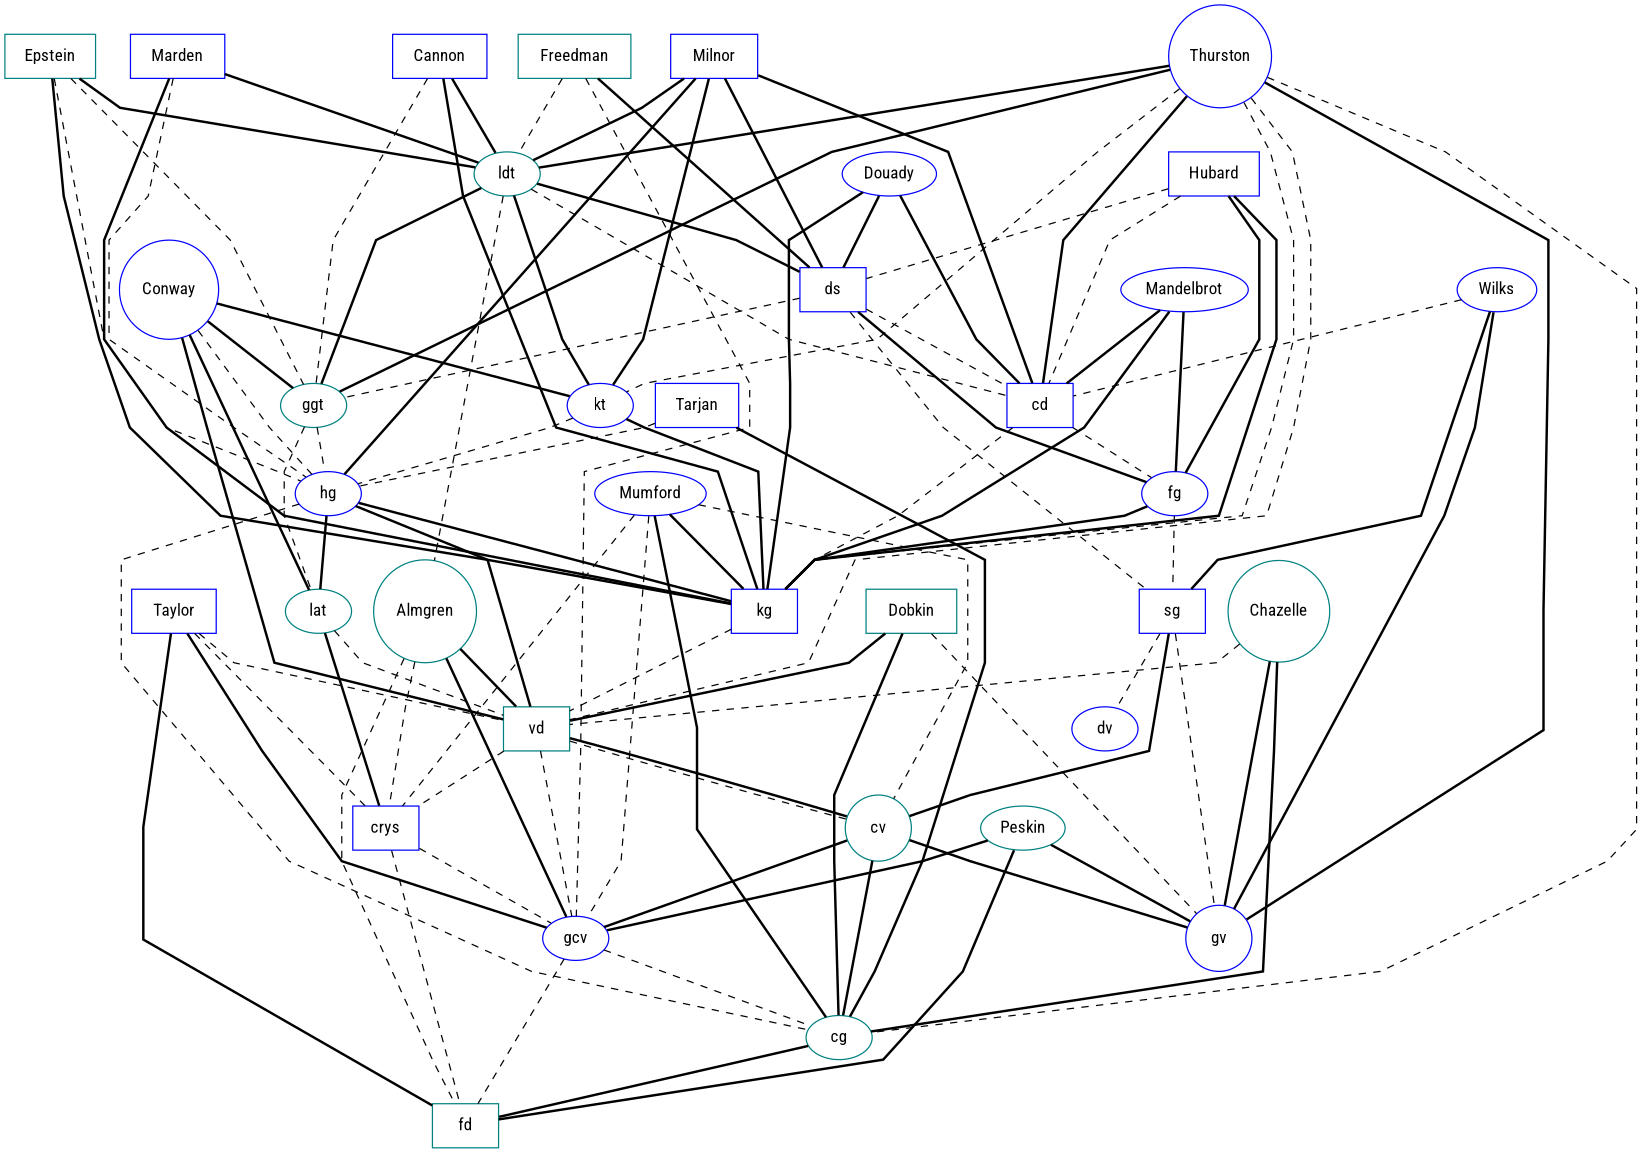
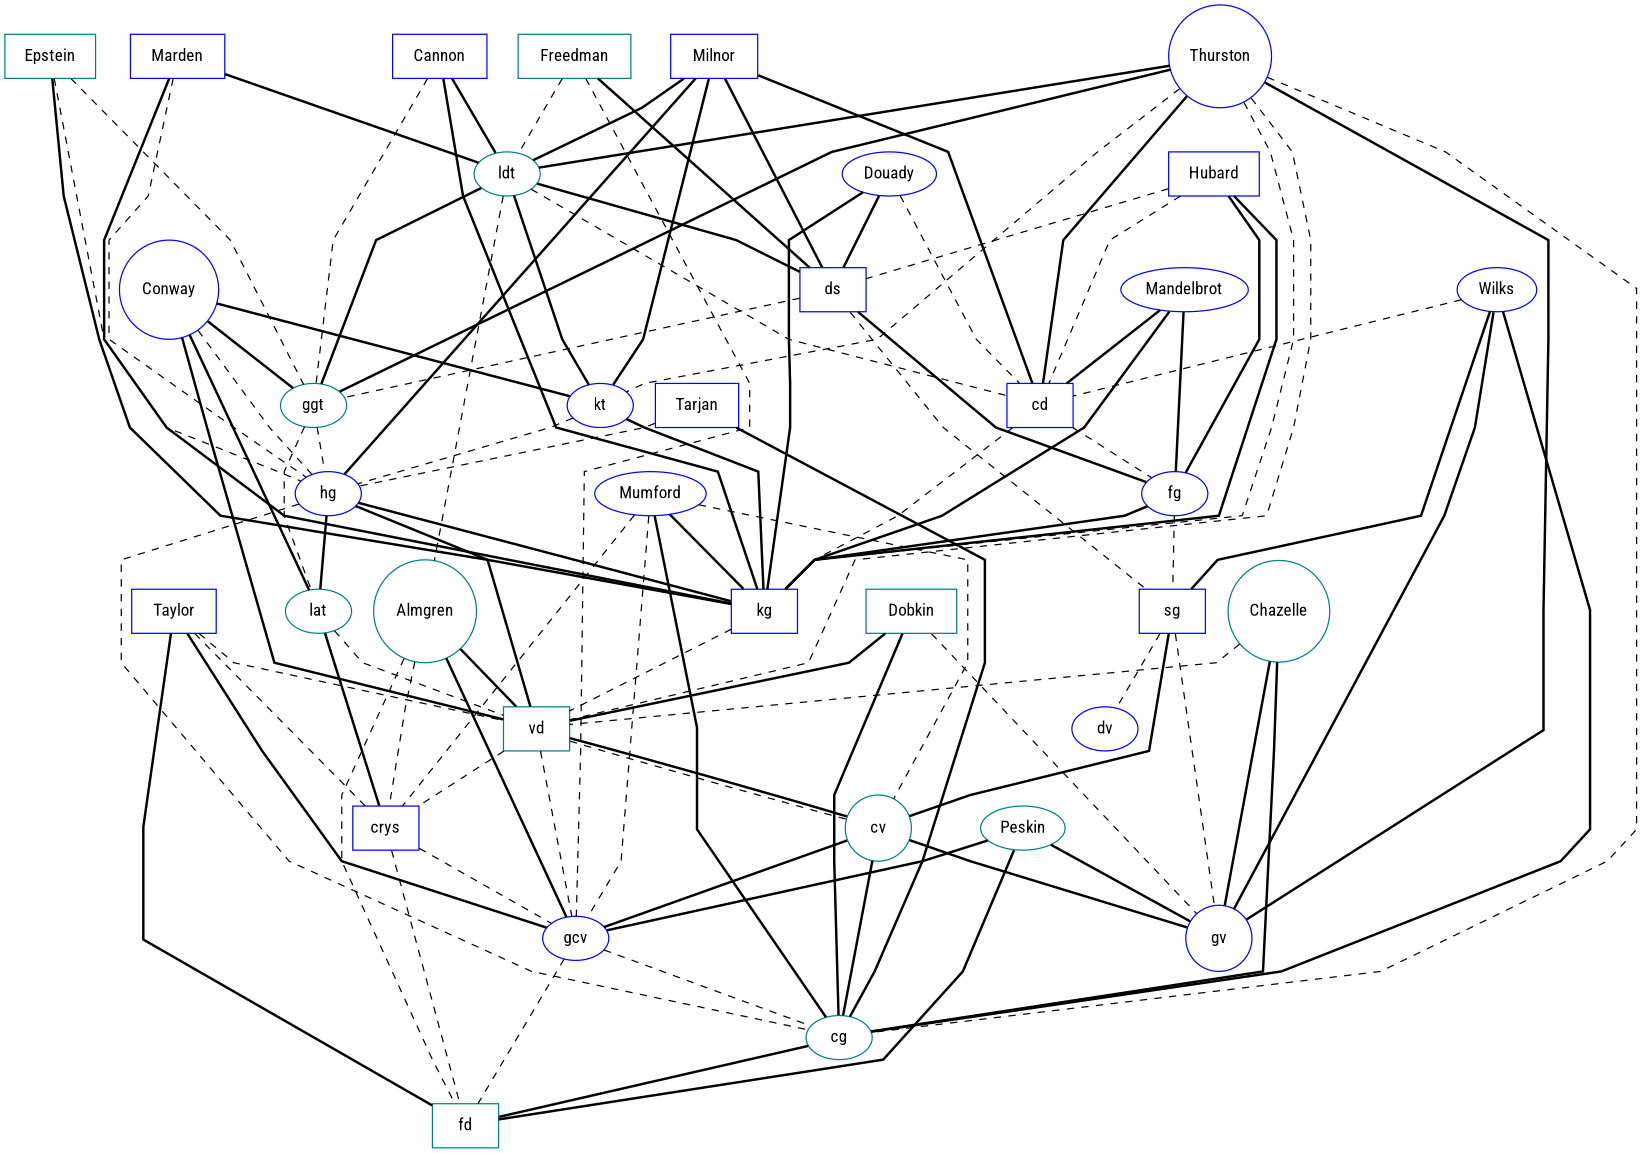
(273, 133) -> none
(953, 295) -> (953, 295)
(937, 348) -> none
none -> (1495, 887)
